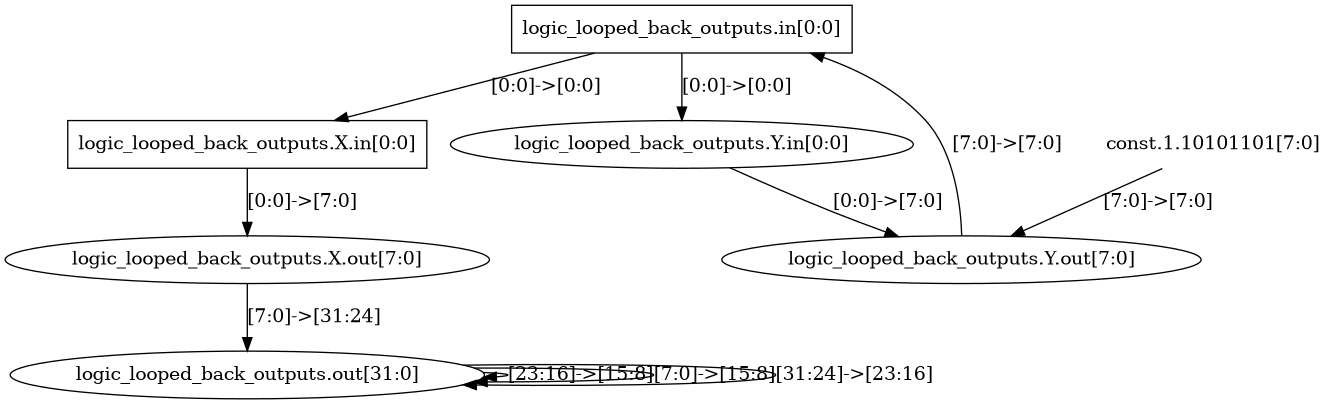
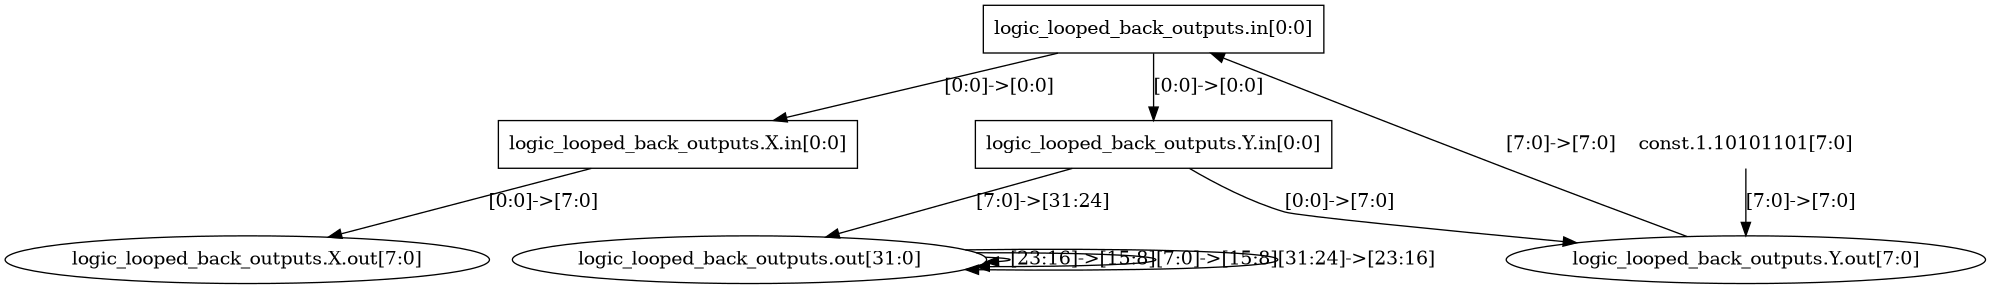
(682, 144) -> (1154, 144)
(247, 311) -> (956, 201)
